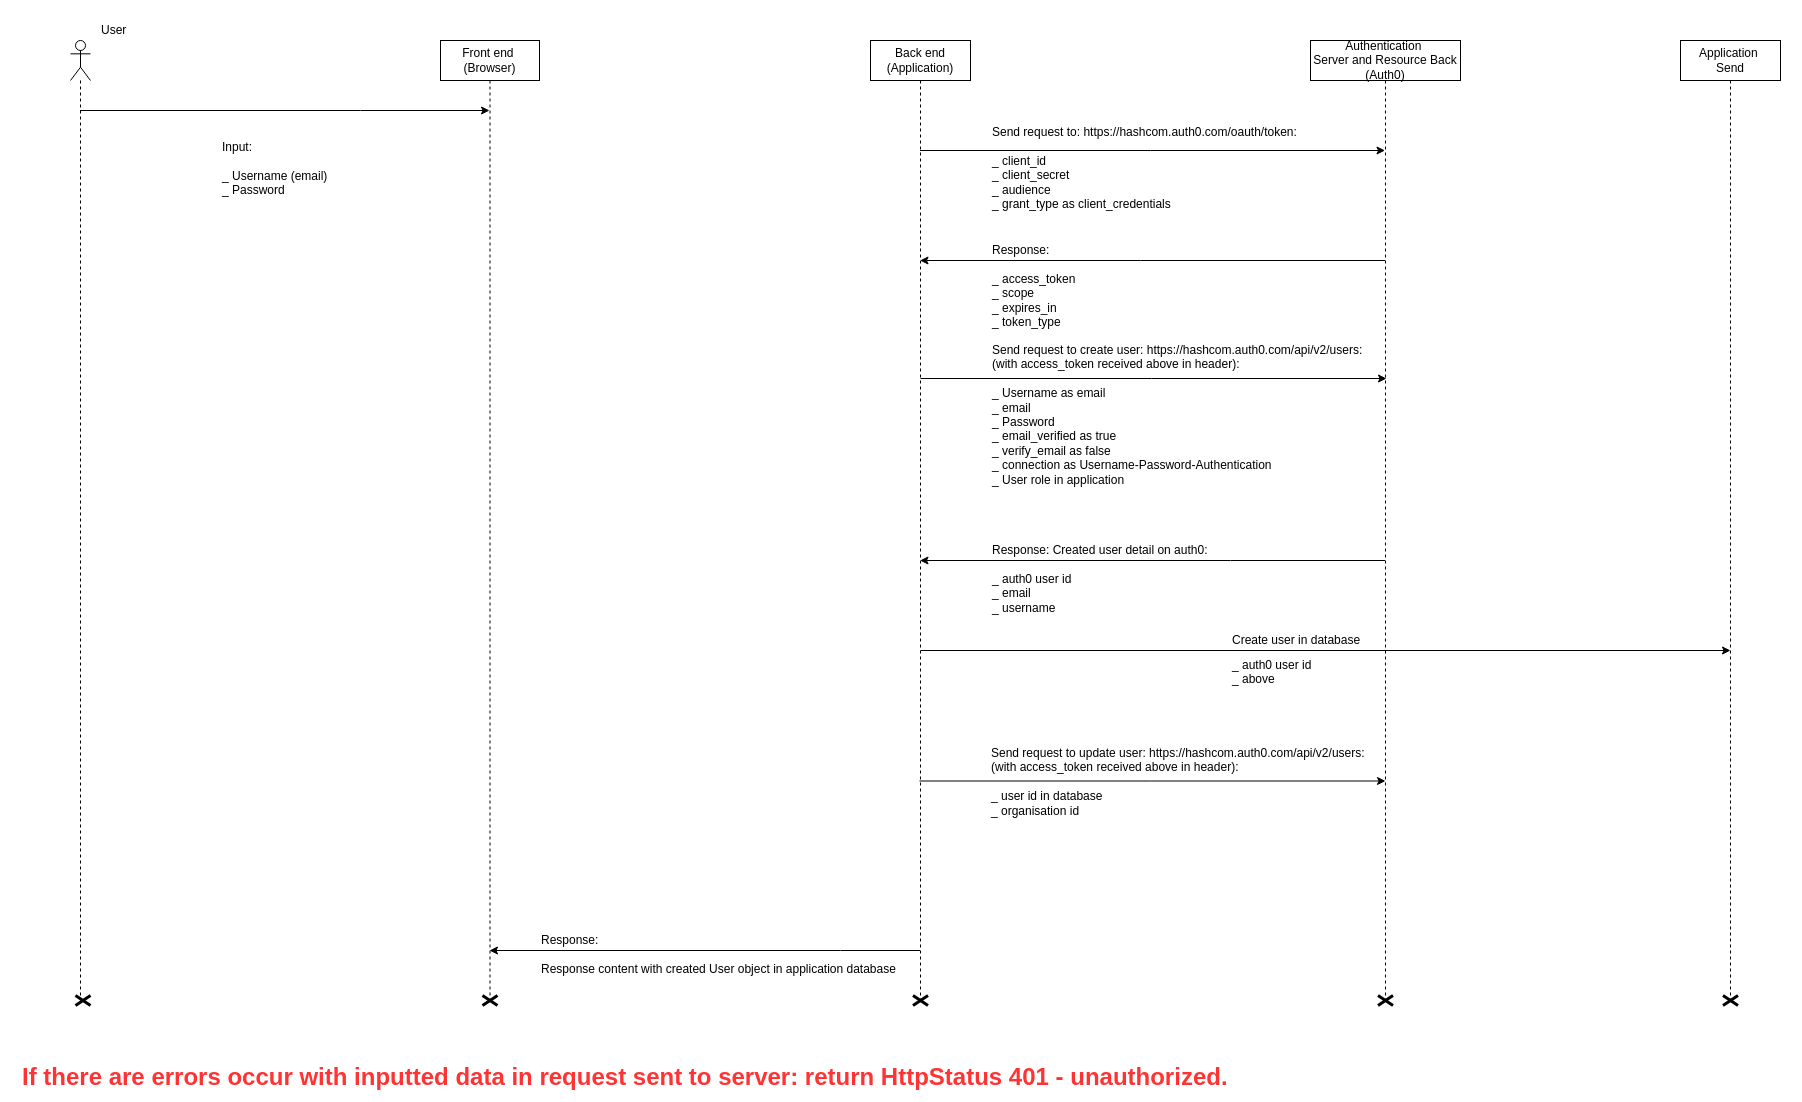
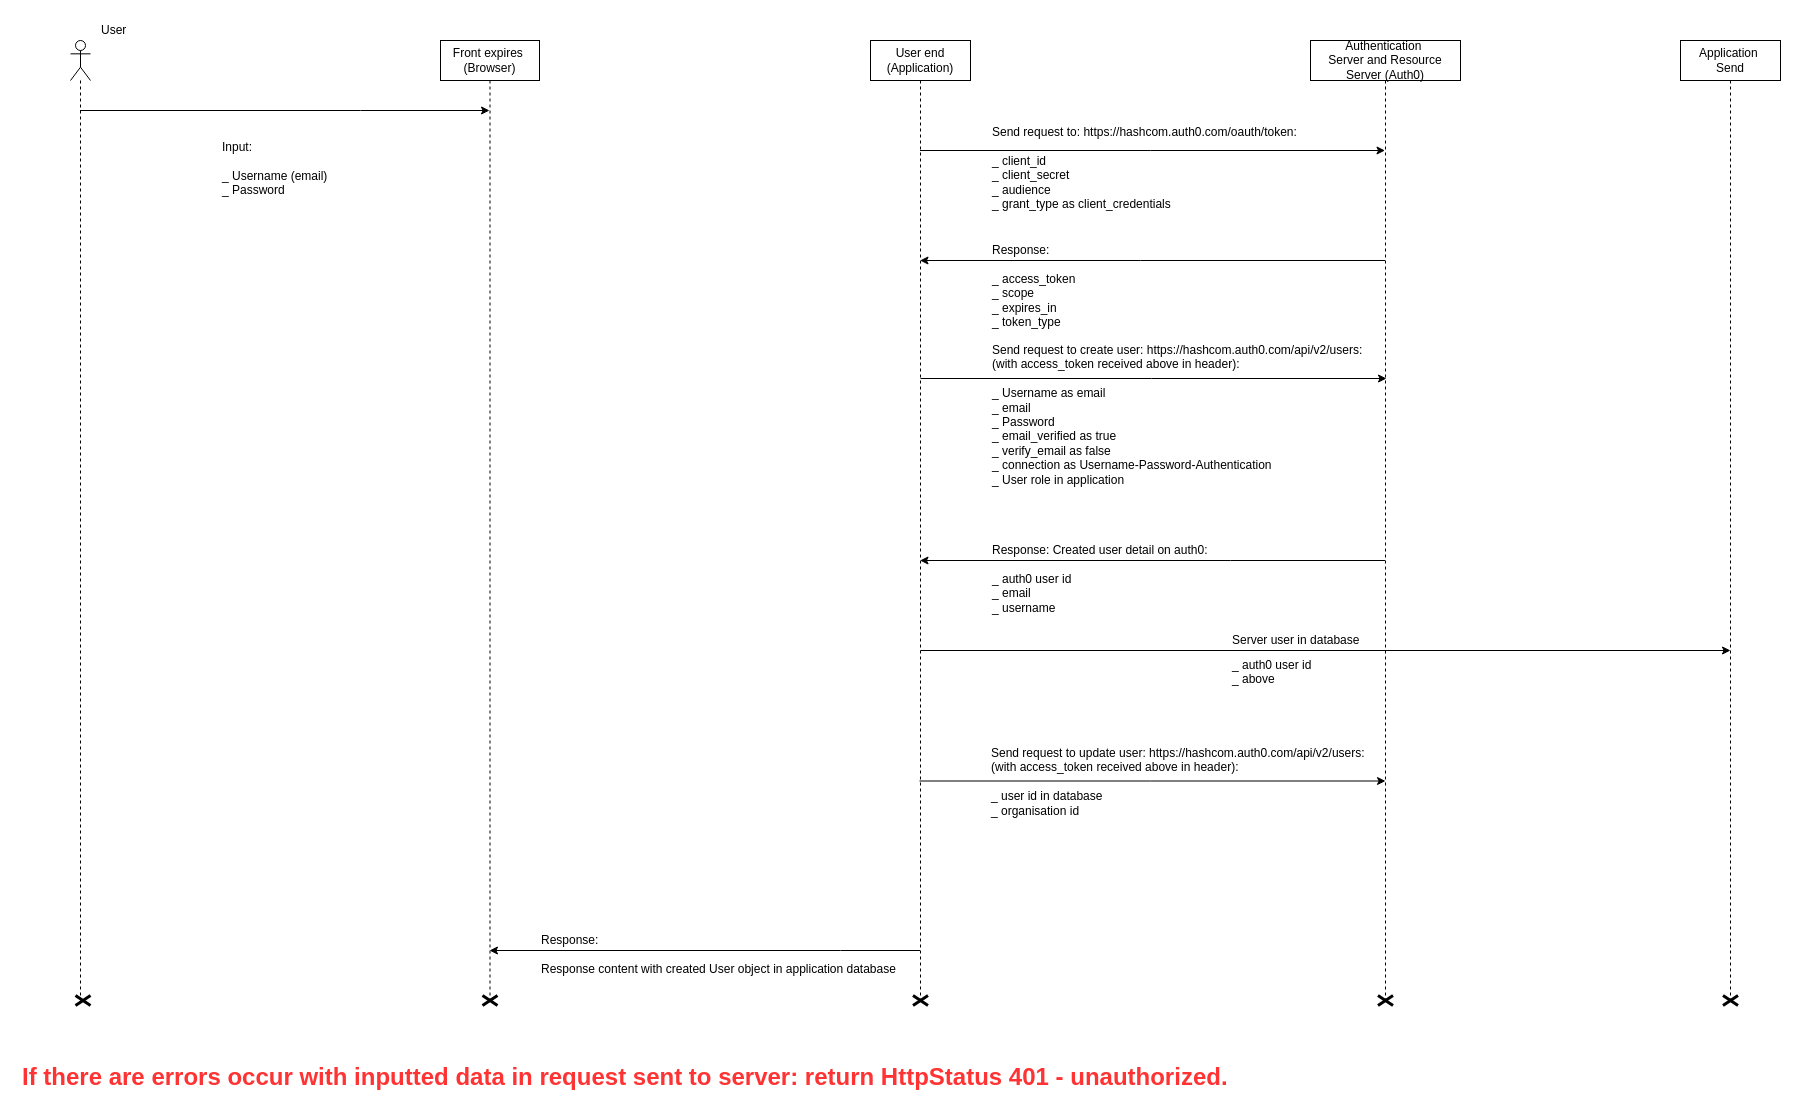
(490, 61) -> (490, 61)
(921, 61) -> (921, 61)
(1386, 61) -> (1386, 61)
(1304, 641) -> (1304, 641)
